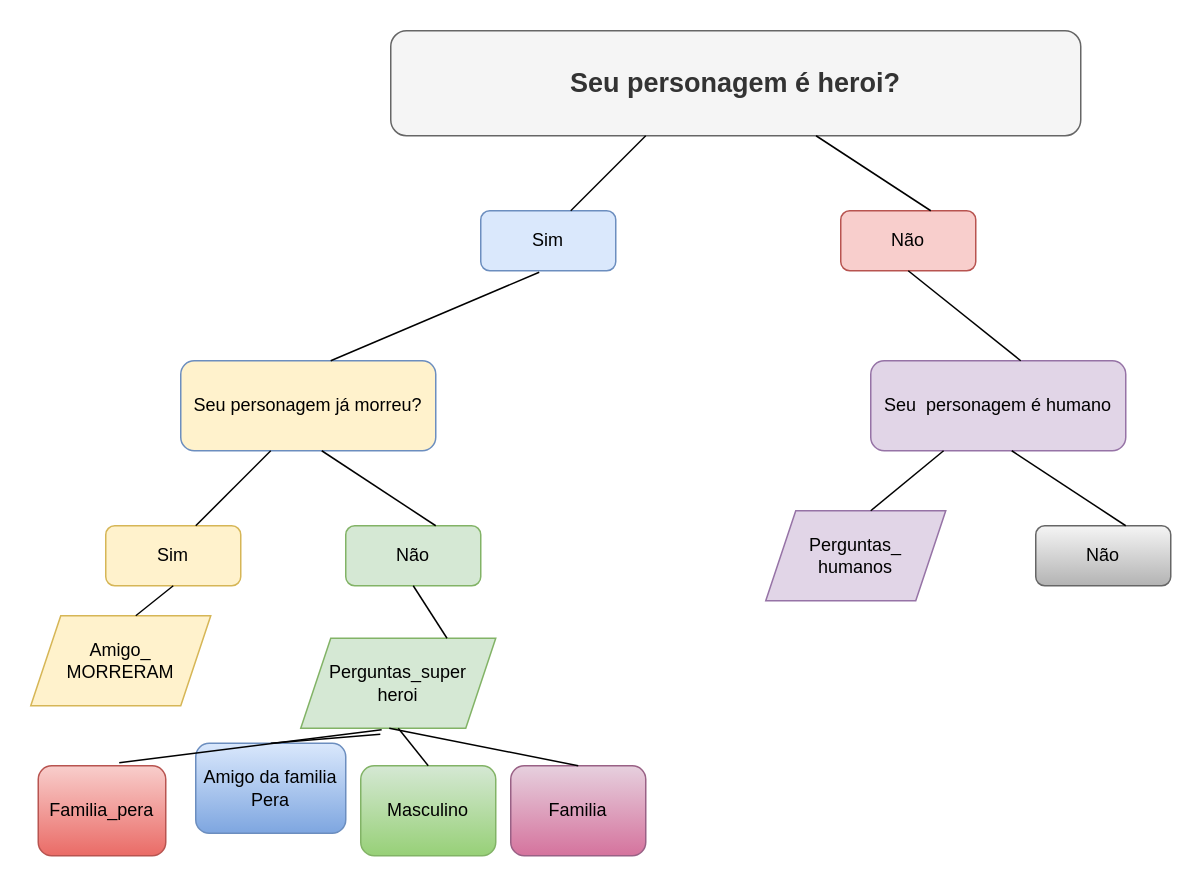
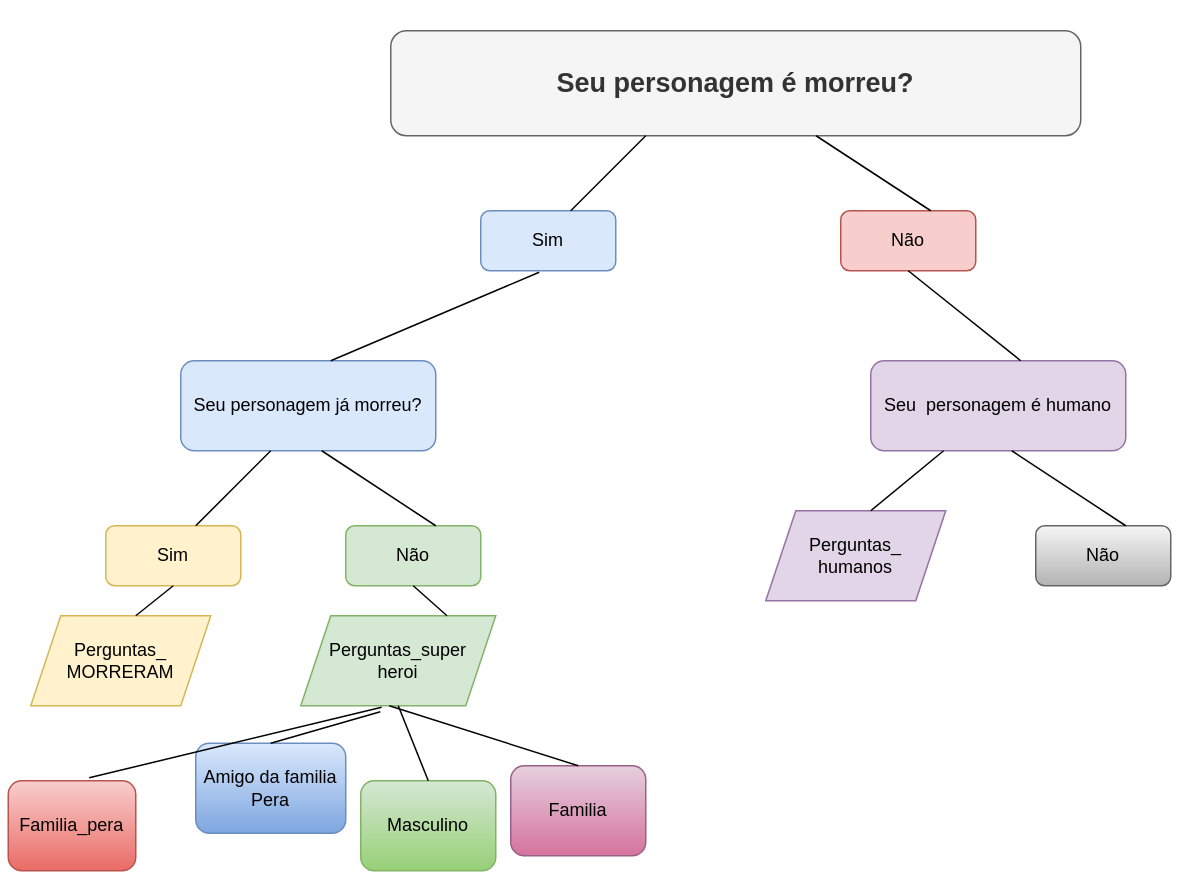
(736, 83) -> (736, 83)
(308, 406) -> (308, 406)
(121, 661) -> (121, 661)
(398, 683) -> (398, 661)
(102, 811) -> (72, 826)
(428, 811) -> (428, 826)
